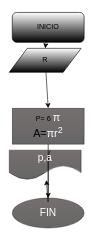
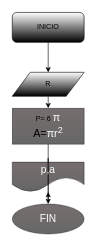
(45, 60) -> (48, 84)
(45, 165) -> (48, 177)
(48, 213) -> (48, 219)
